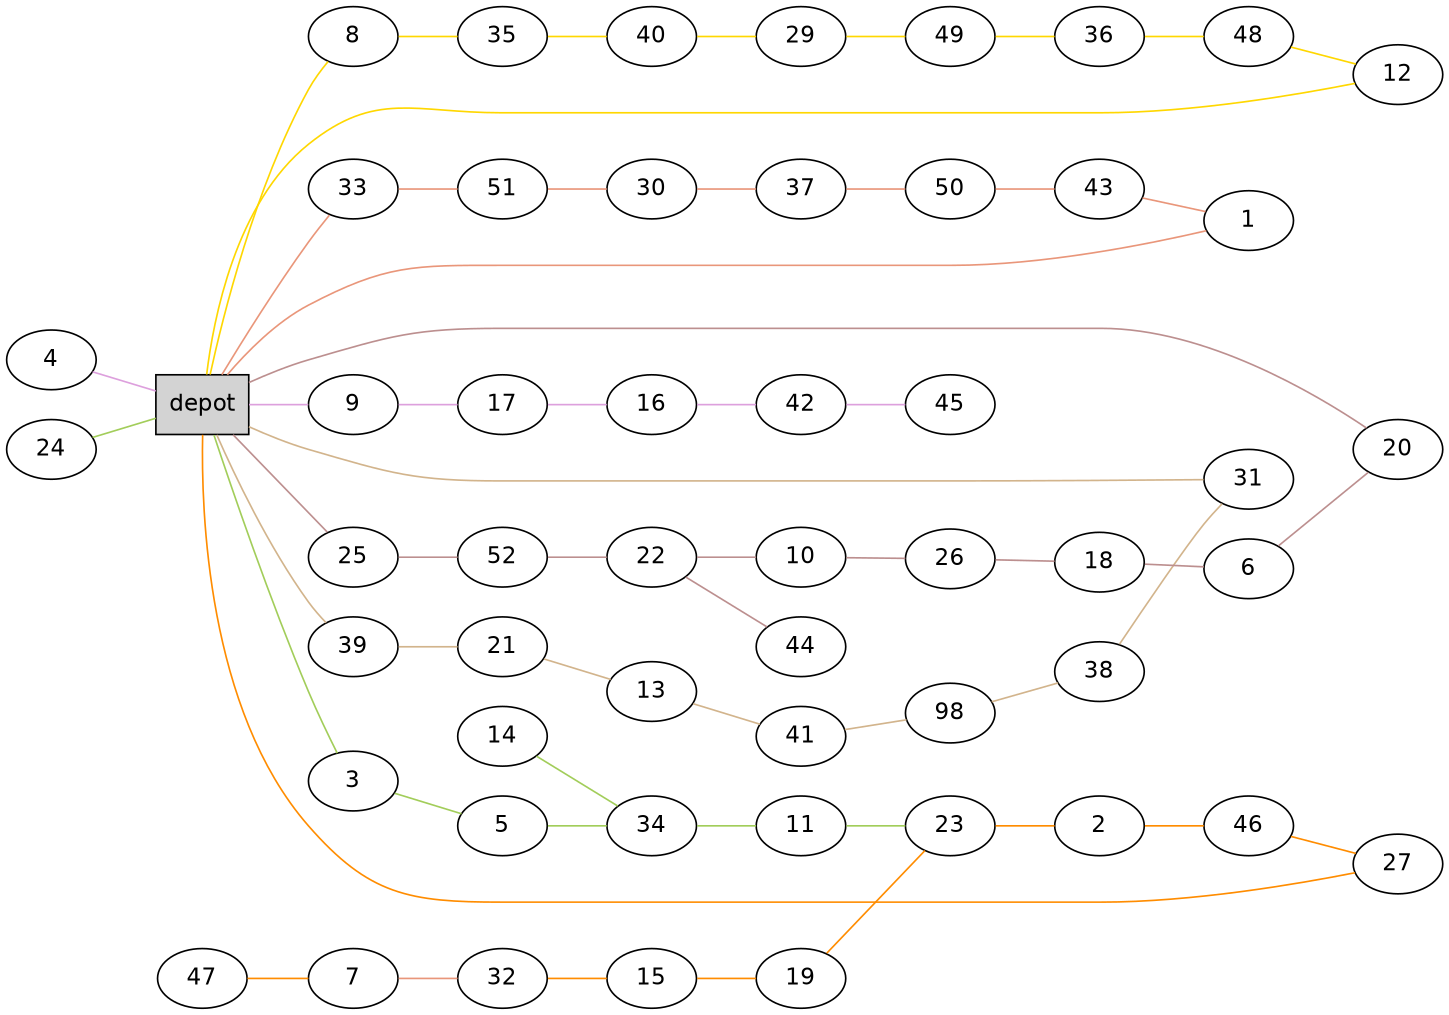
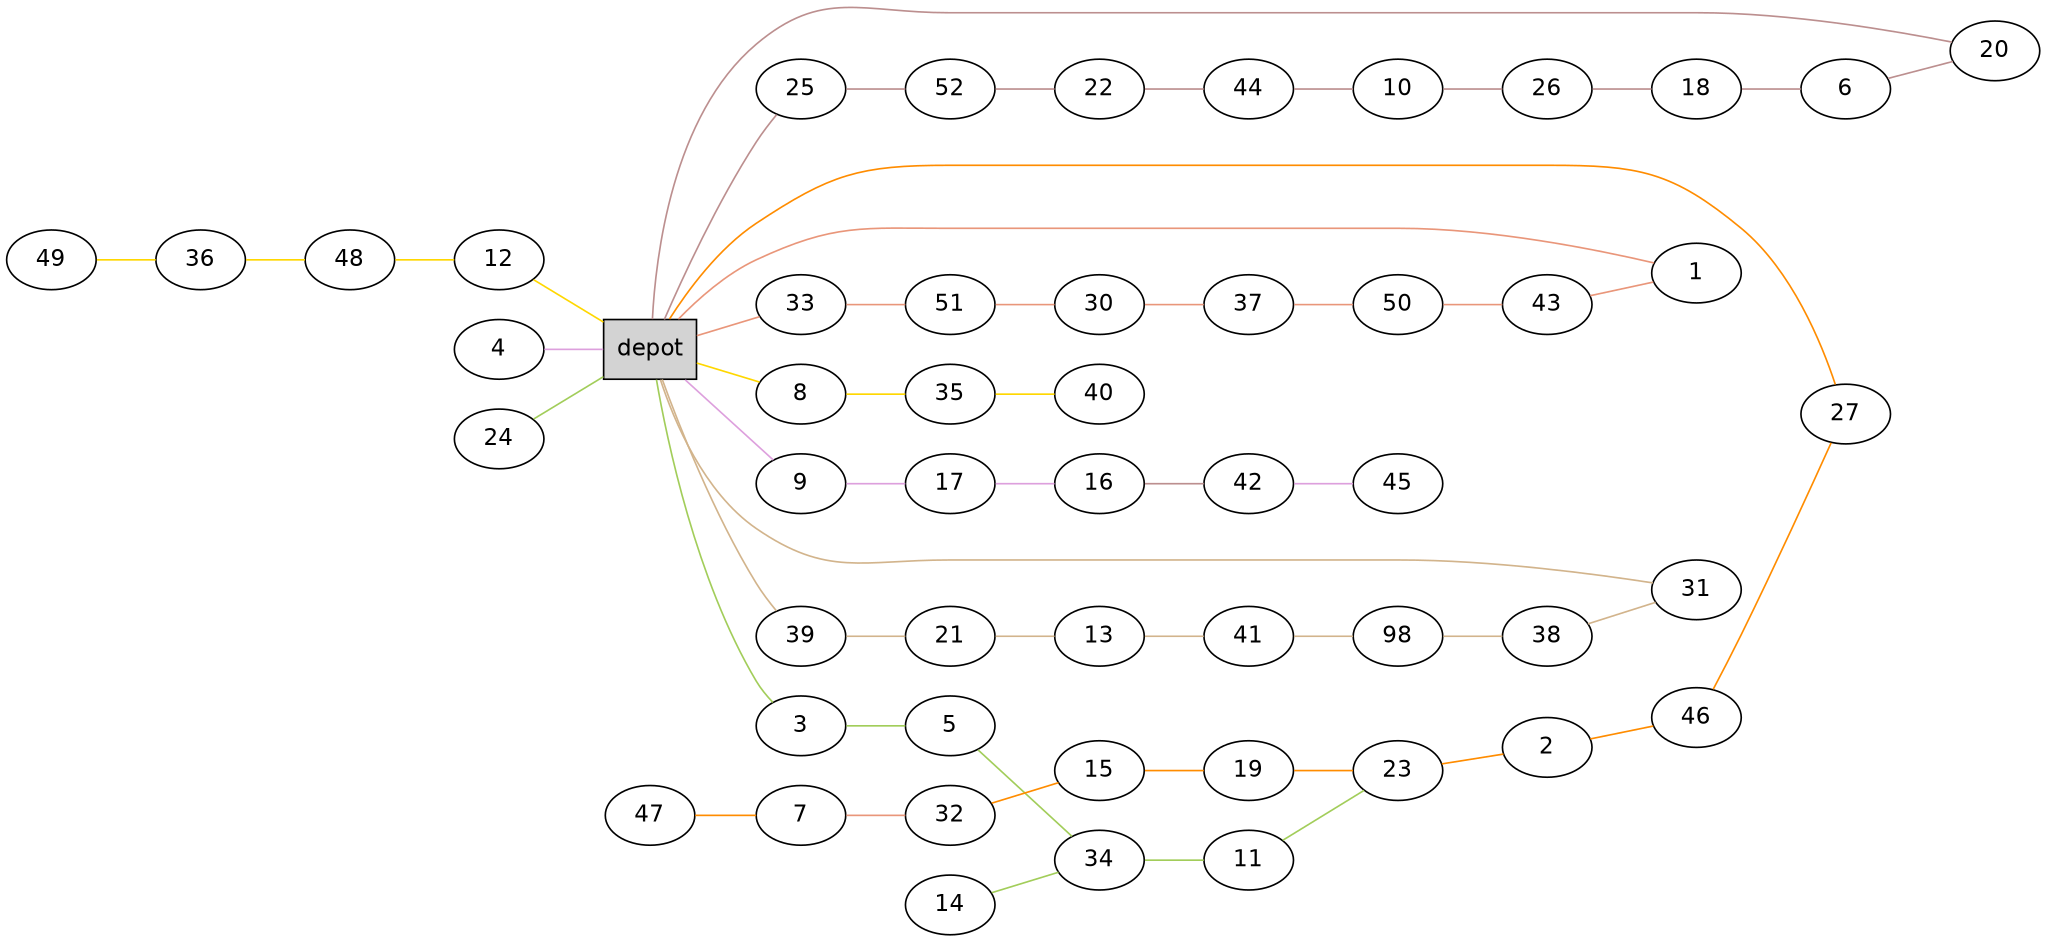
(801, 36) -> none
(727, 405) -> (1174, 484)
(727, 557) -> (1324, 89)
